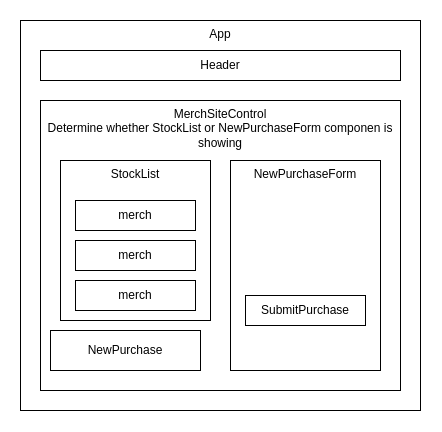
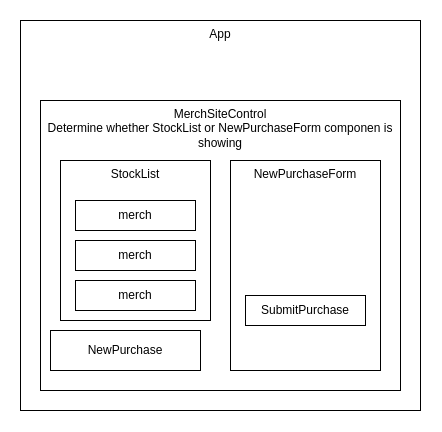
(221, 66) -> none
